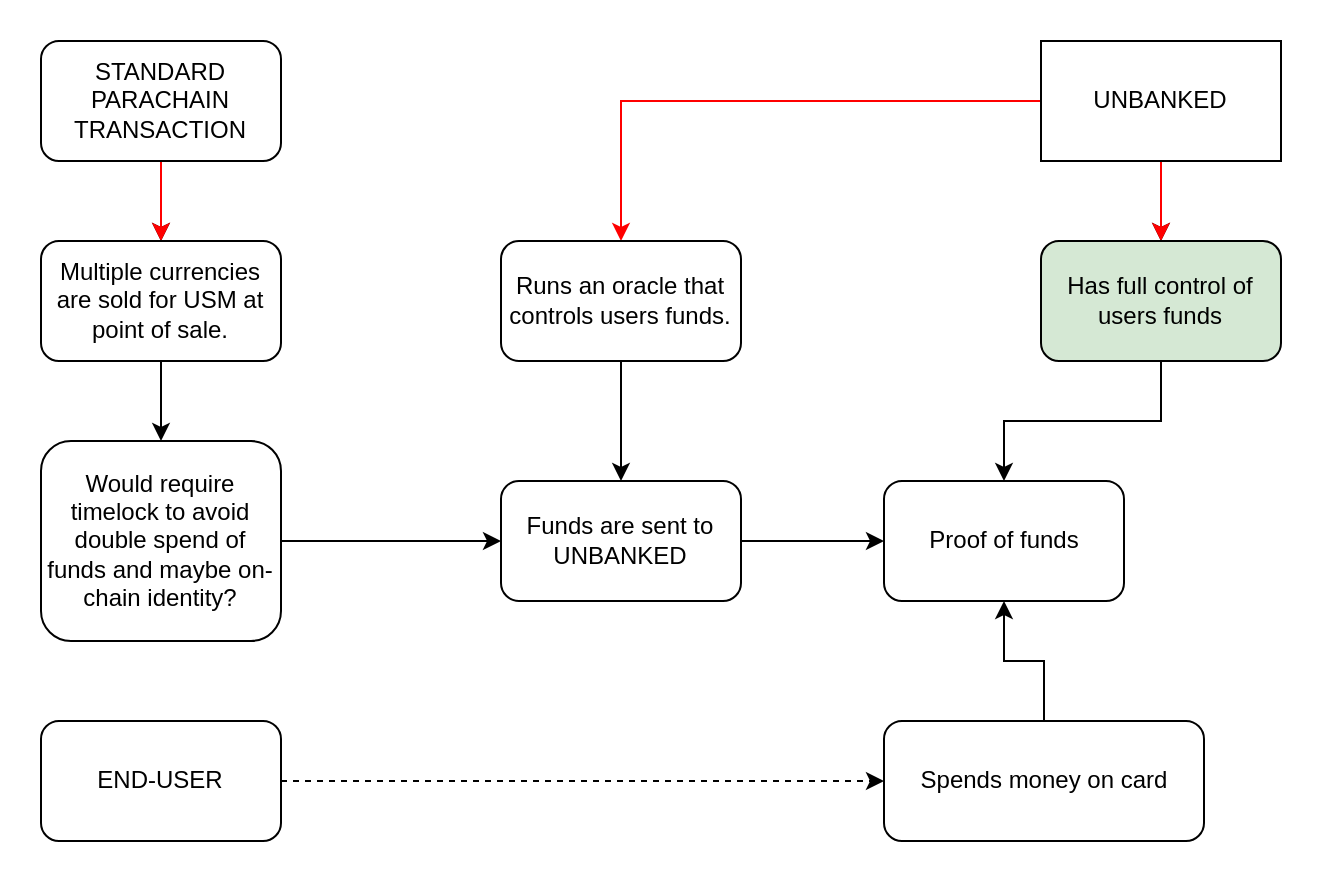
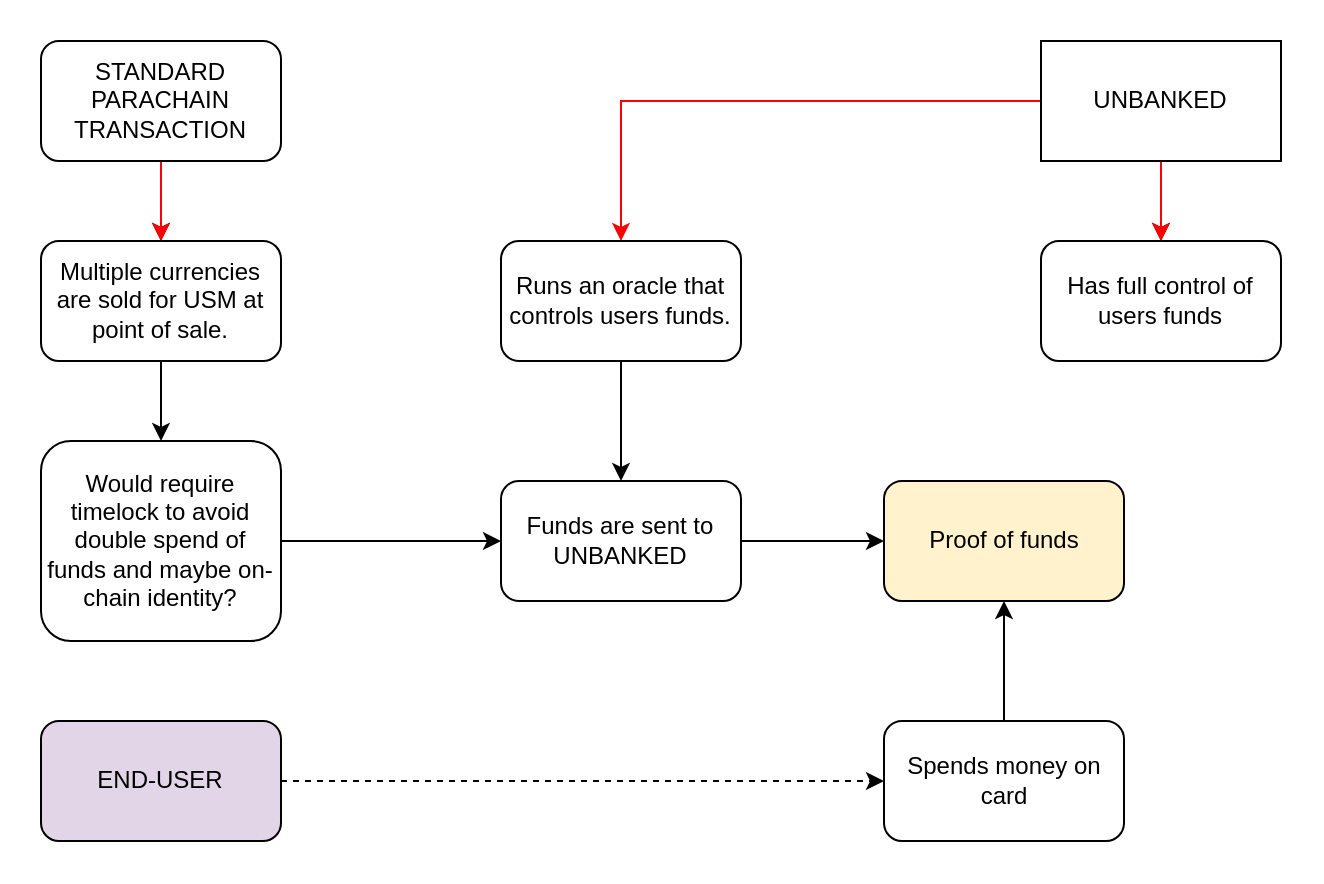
(1161, 301) -> (1161, 301)
(1089, 421) -> none
(1004, 541) -> (1004, 541)
(161, 781) -> (161, 781)
(1044, 781) -> (1004, 781)
